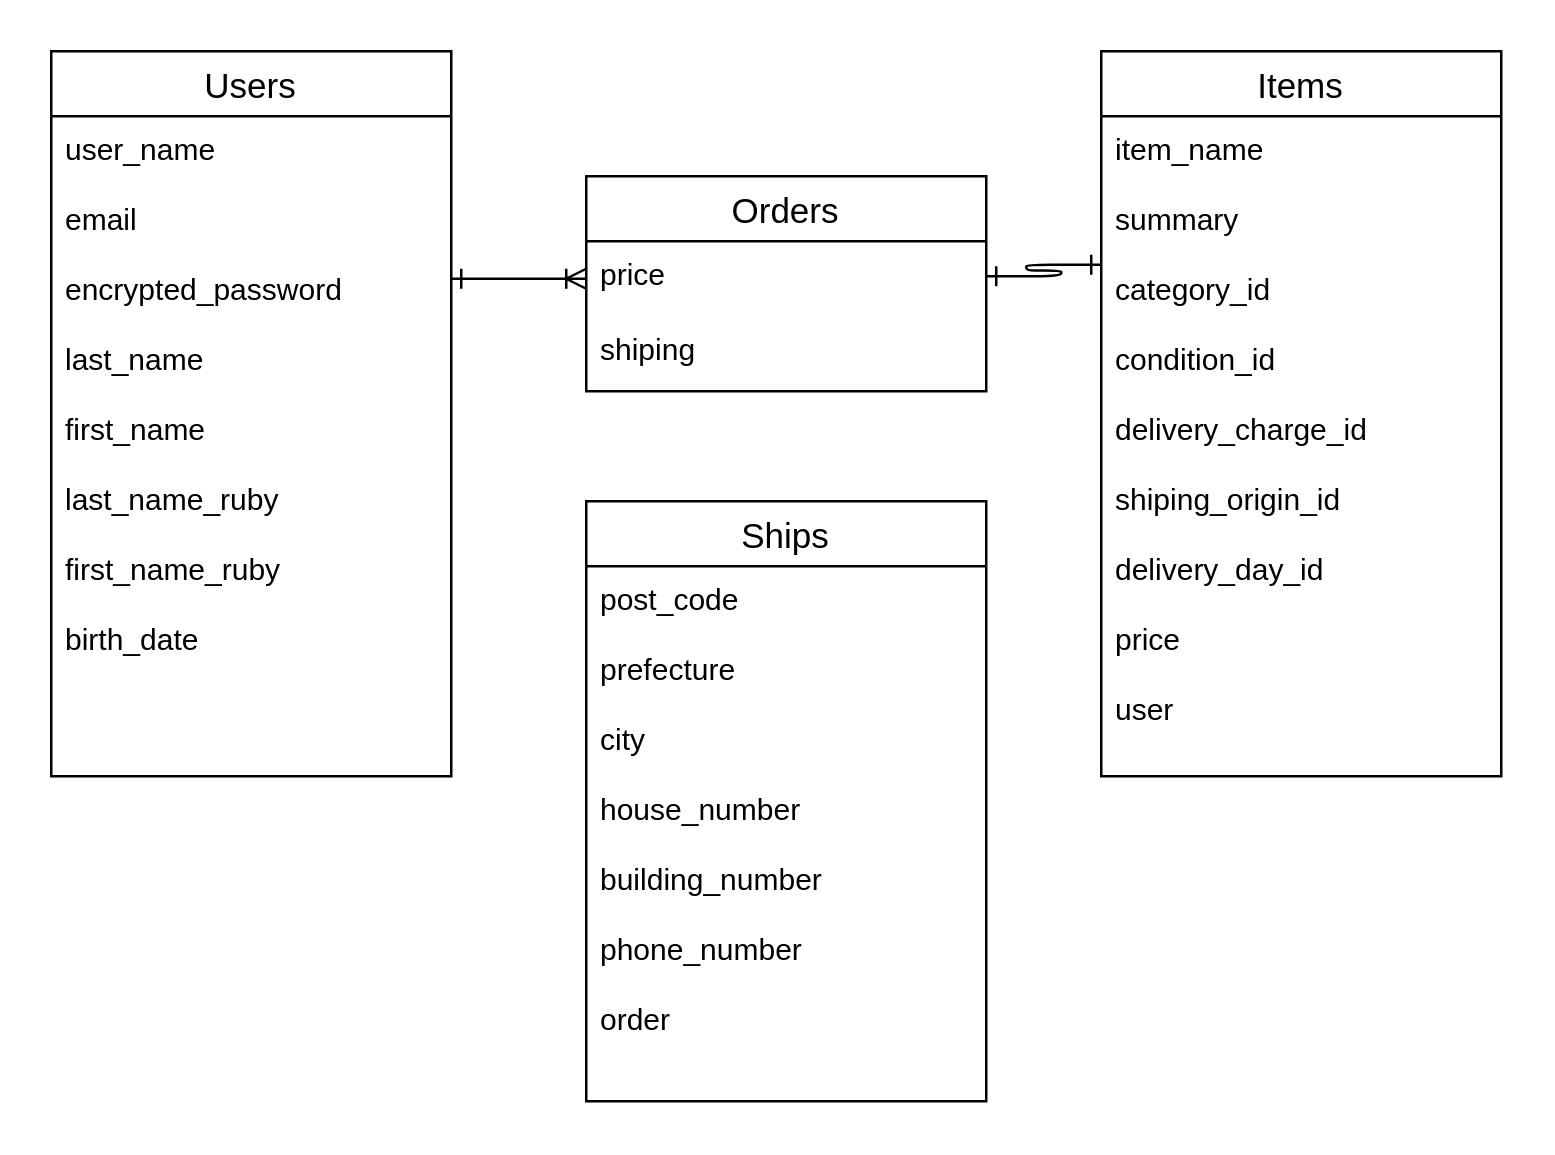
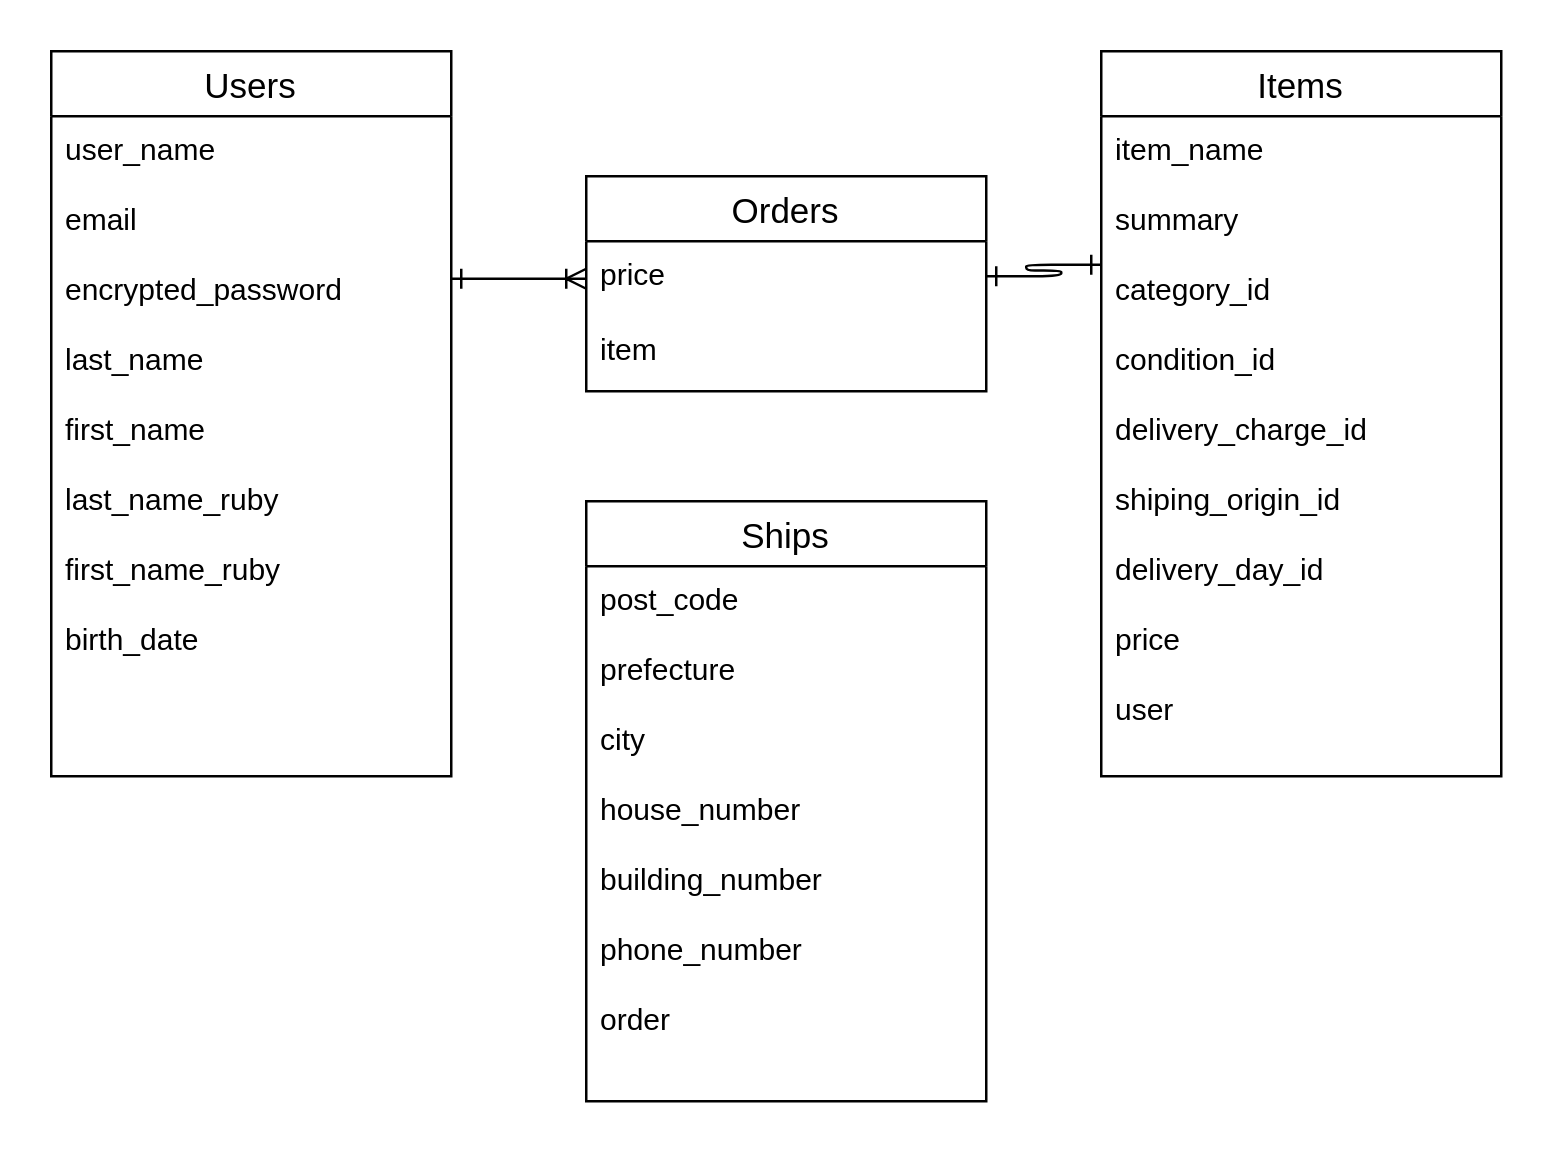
(651, 350) -> (630, 350)
